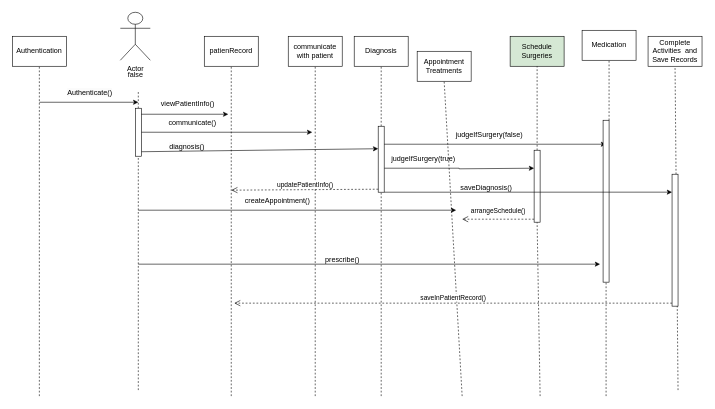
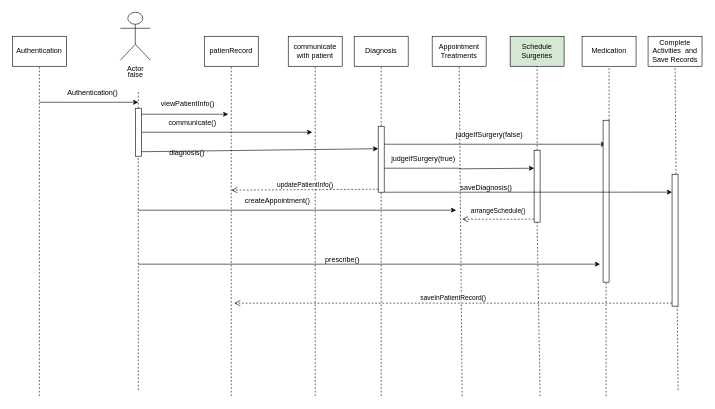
(609, 45) -> (609, 51)
(444, 66) -> (459, 51)
(95, 93) -> (98, 93)
(201, 150) -> (201, 156)
